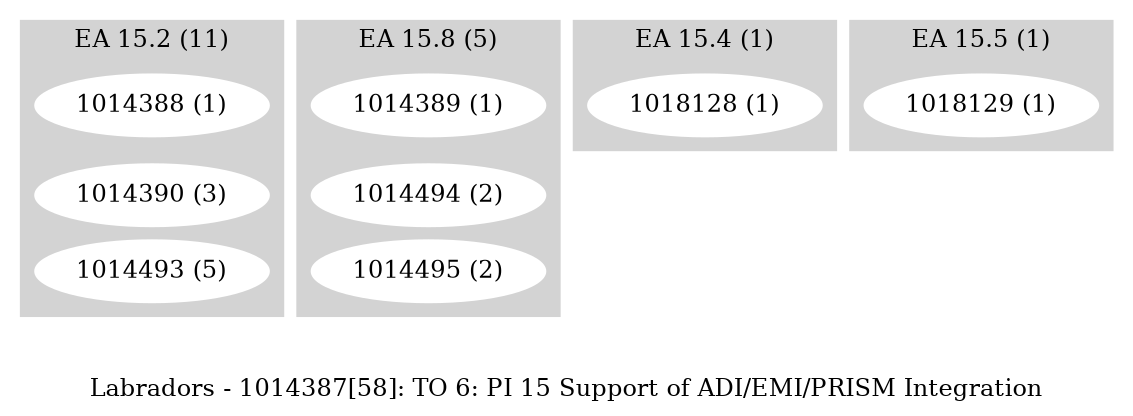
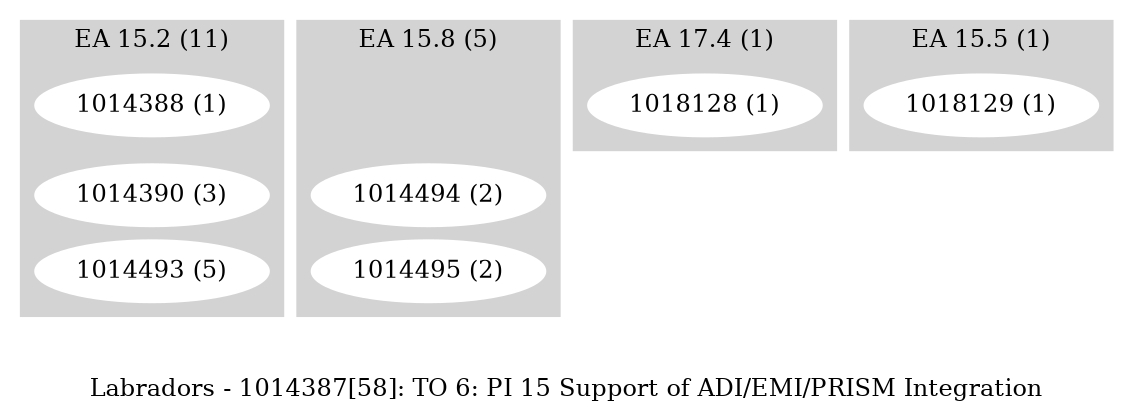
(705, 41) -> (705, 41)
(428, 105) -> none
